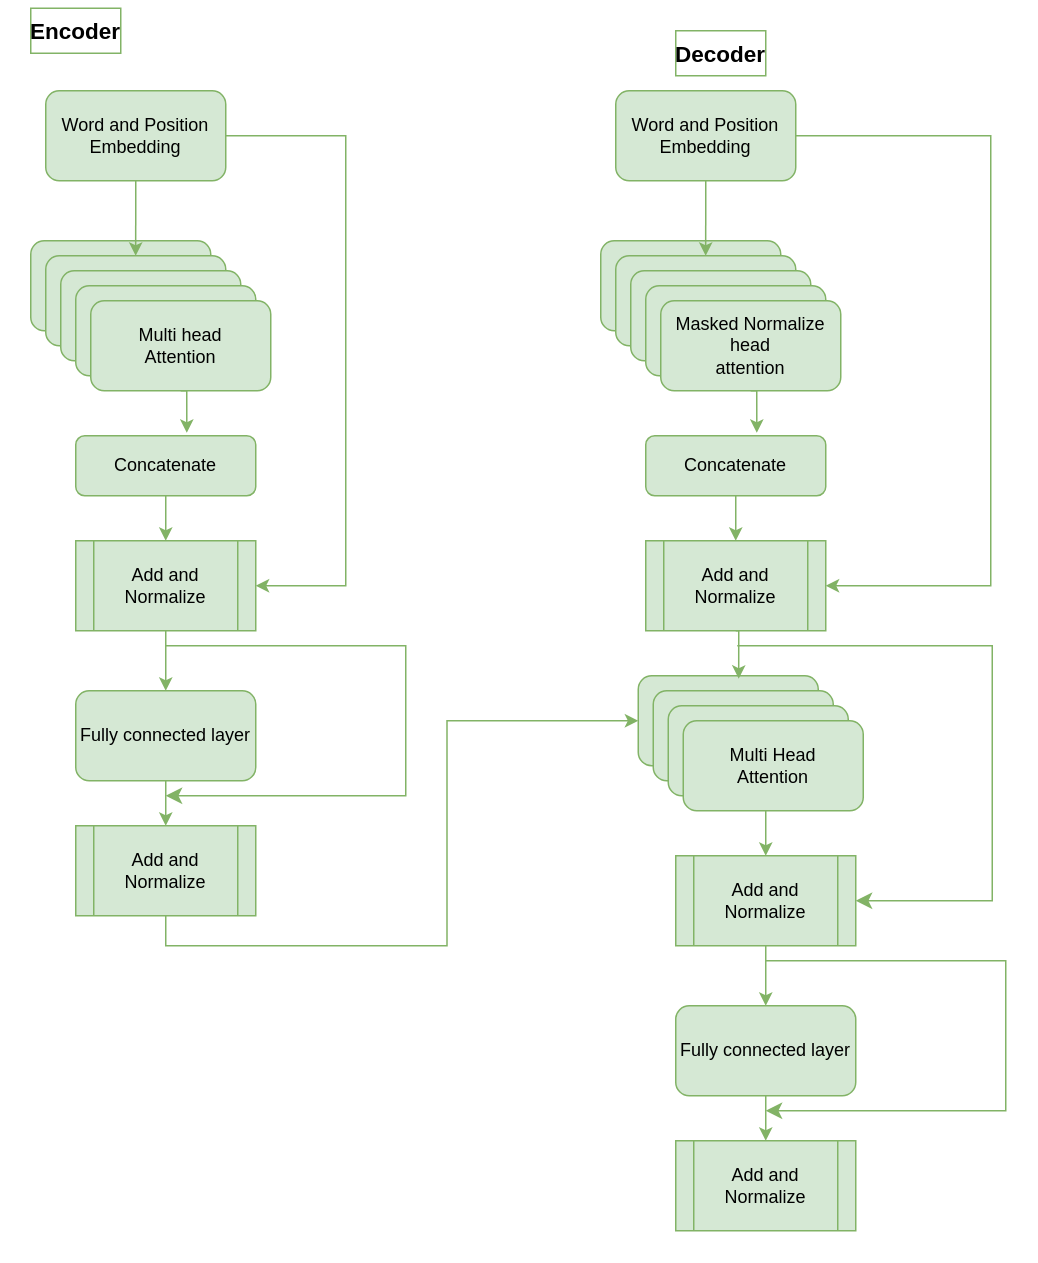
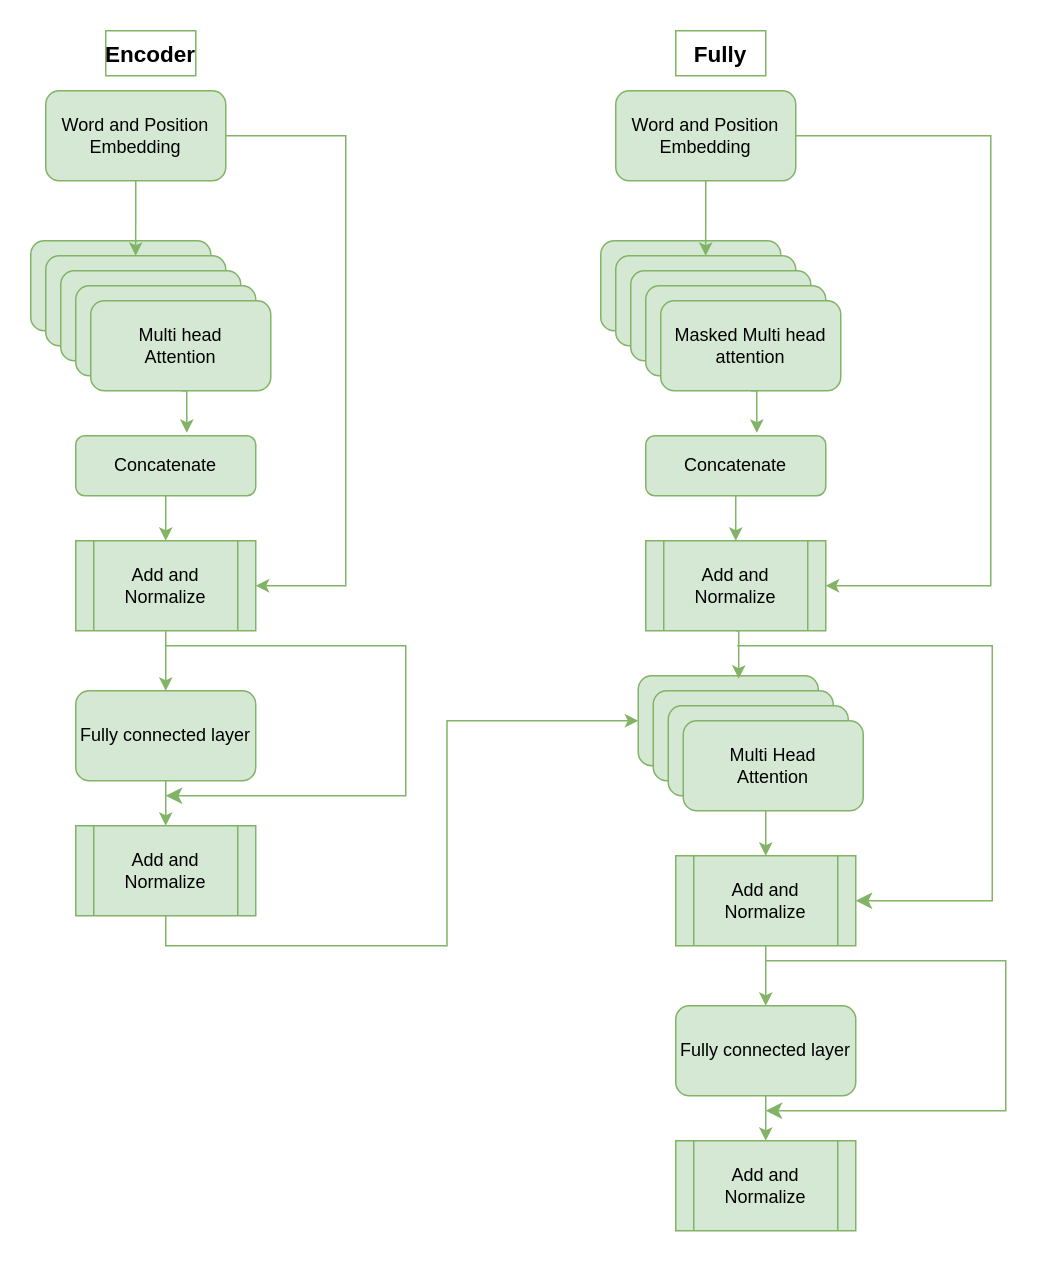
(76, 31) -> (151, 53)
(721, 53) -> (721, 53)
(751, 346) -> (751, 346)
